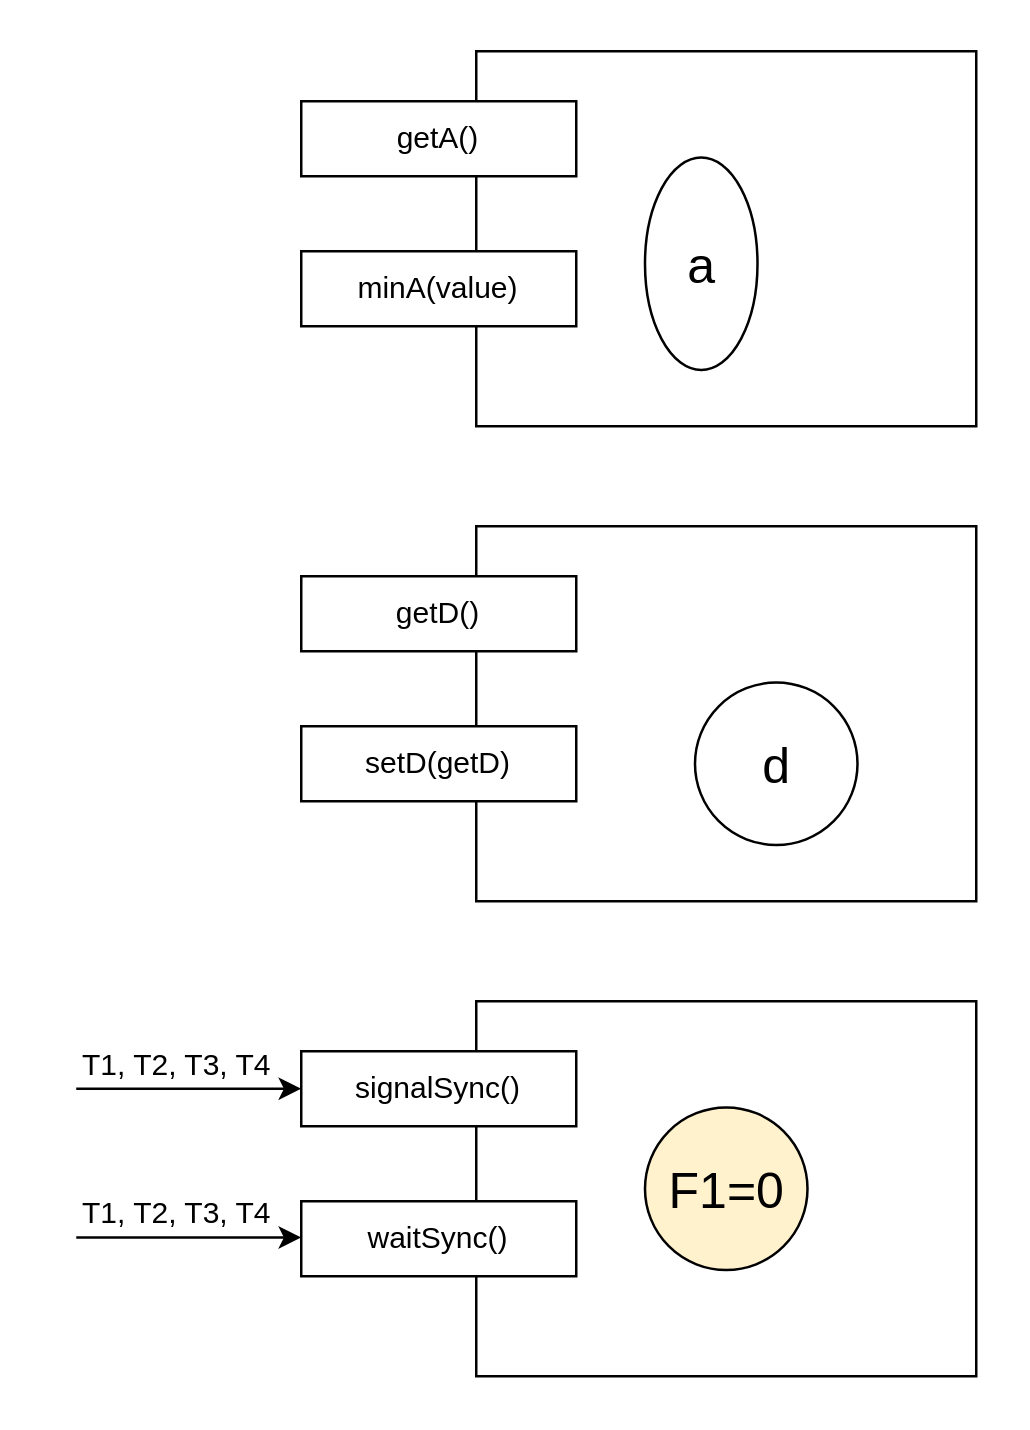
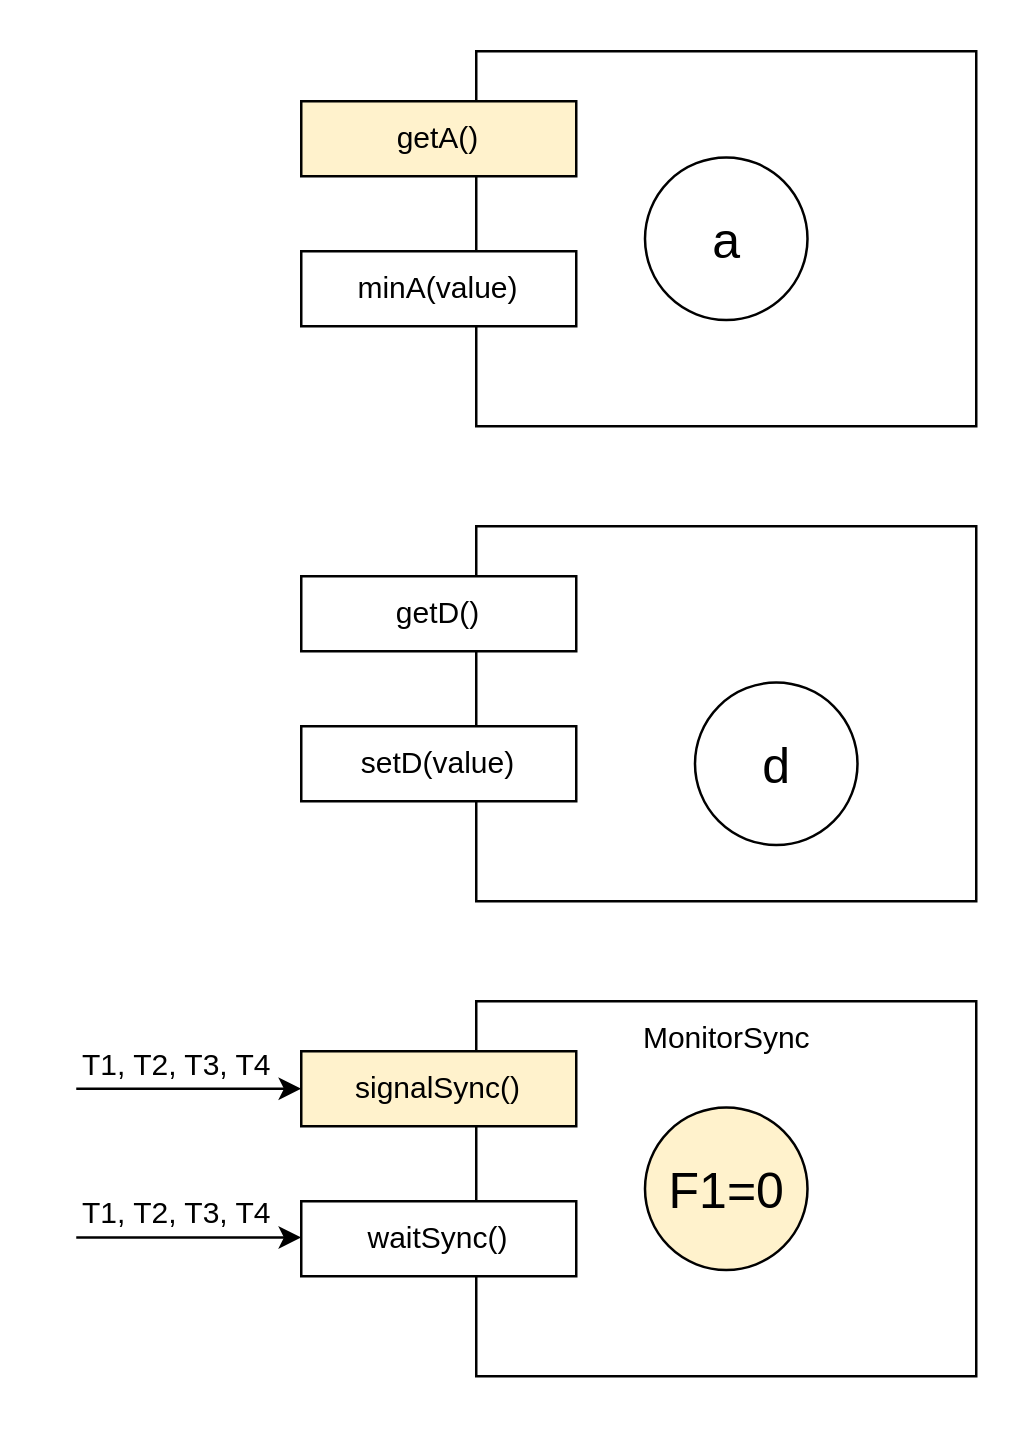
(439, 139) -> (439, 139)
(701, 264) -> (726, 239)
(439, 764) -> (439, 764)
none -> (726, 1039)
(439, 1089) -> (439, 1089)
